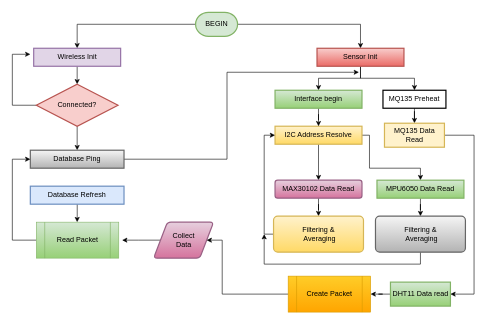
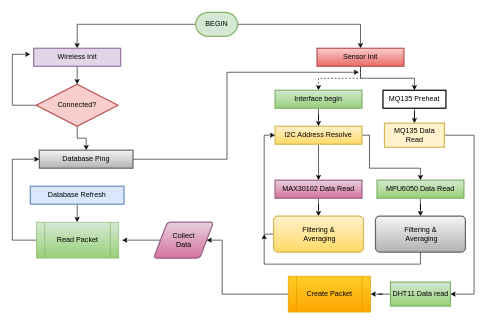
(335, 78) -> (335, 78)
(77, 159) -> (86, 159)
(319, 189) -> (319, 189)
